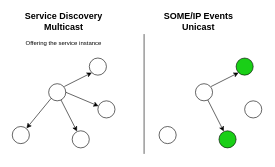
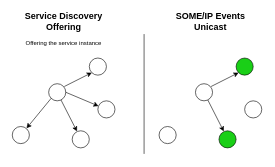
(64, 21) -> (64, 21)
(199, 21) -> (211, 21)
